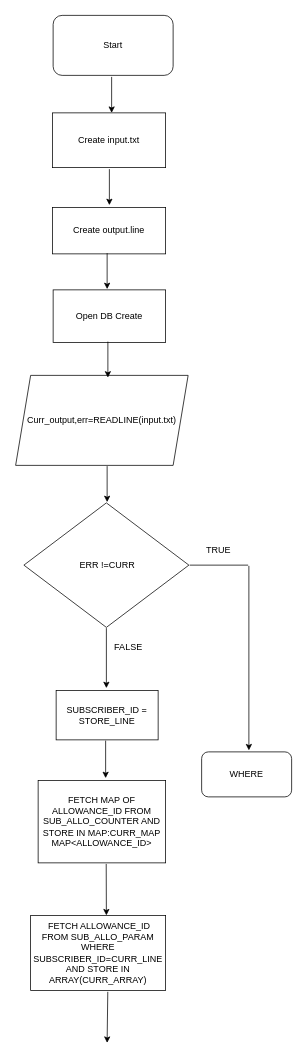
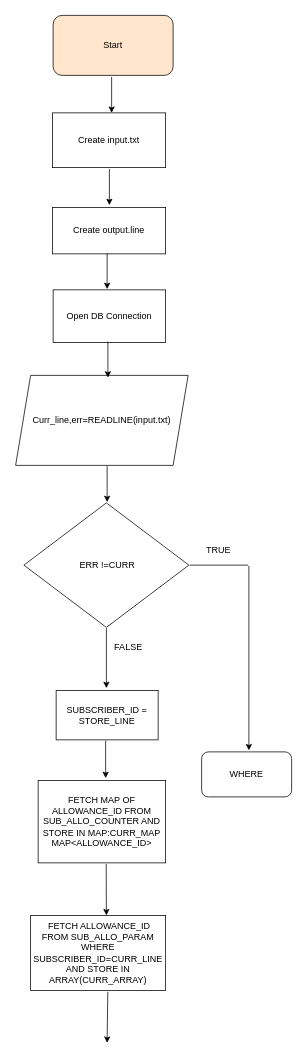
(113, 45) -> (113, 45)
(109, 316) -> (109, 316)
(102, 420) -> (102, 420)
